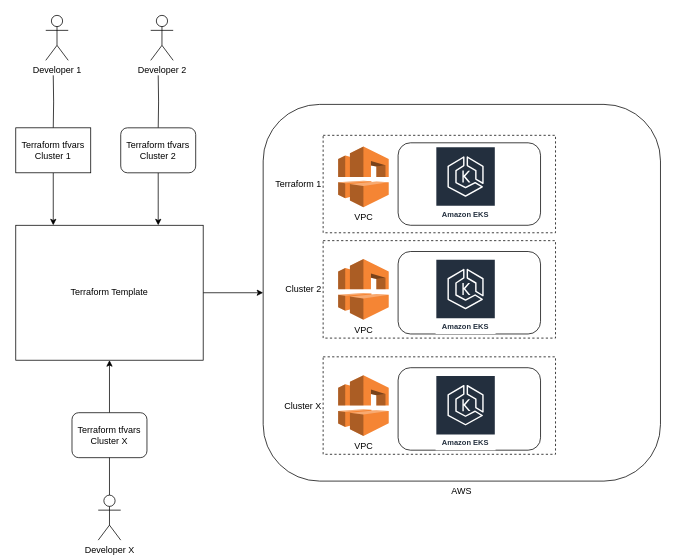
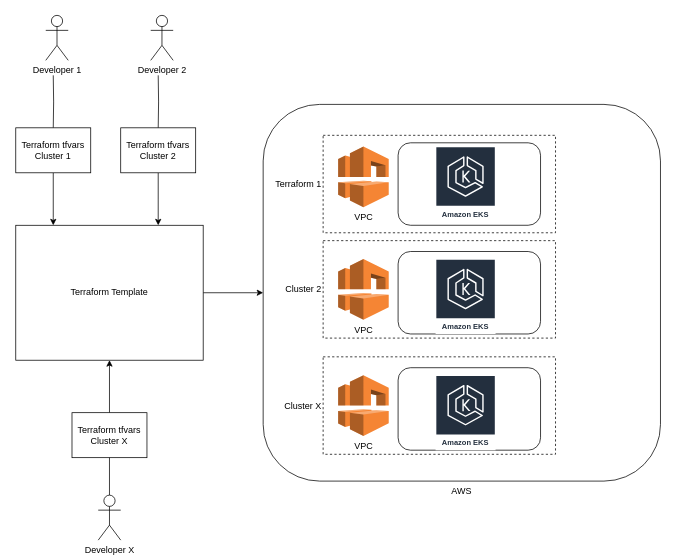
(158, 150) -> (158, 150)
(109, 435) -> (109, 435)
